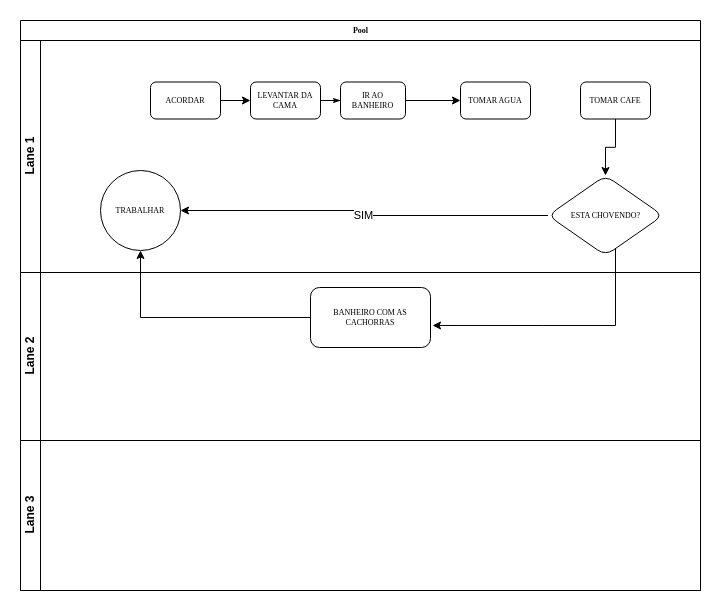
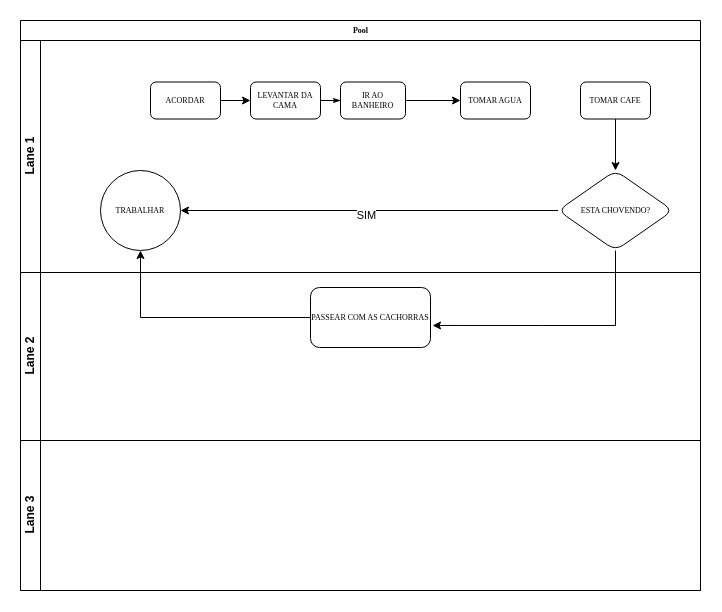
(606, 216) -> (616, 211)
(371, 318) -> (371, 318)
